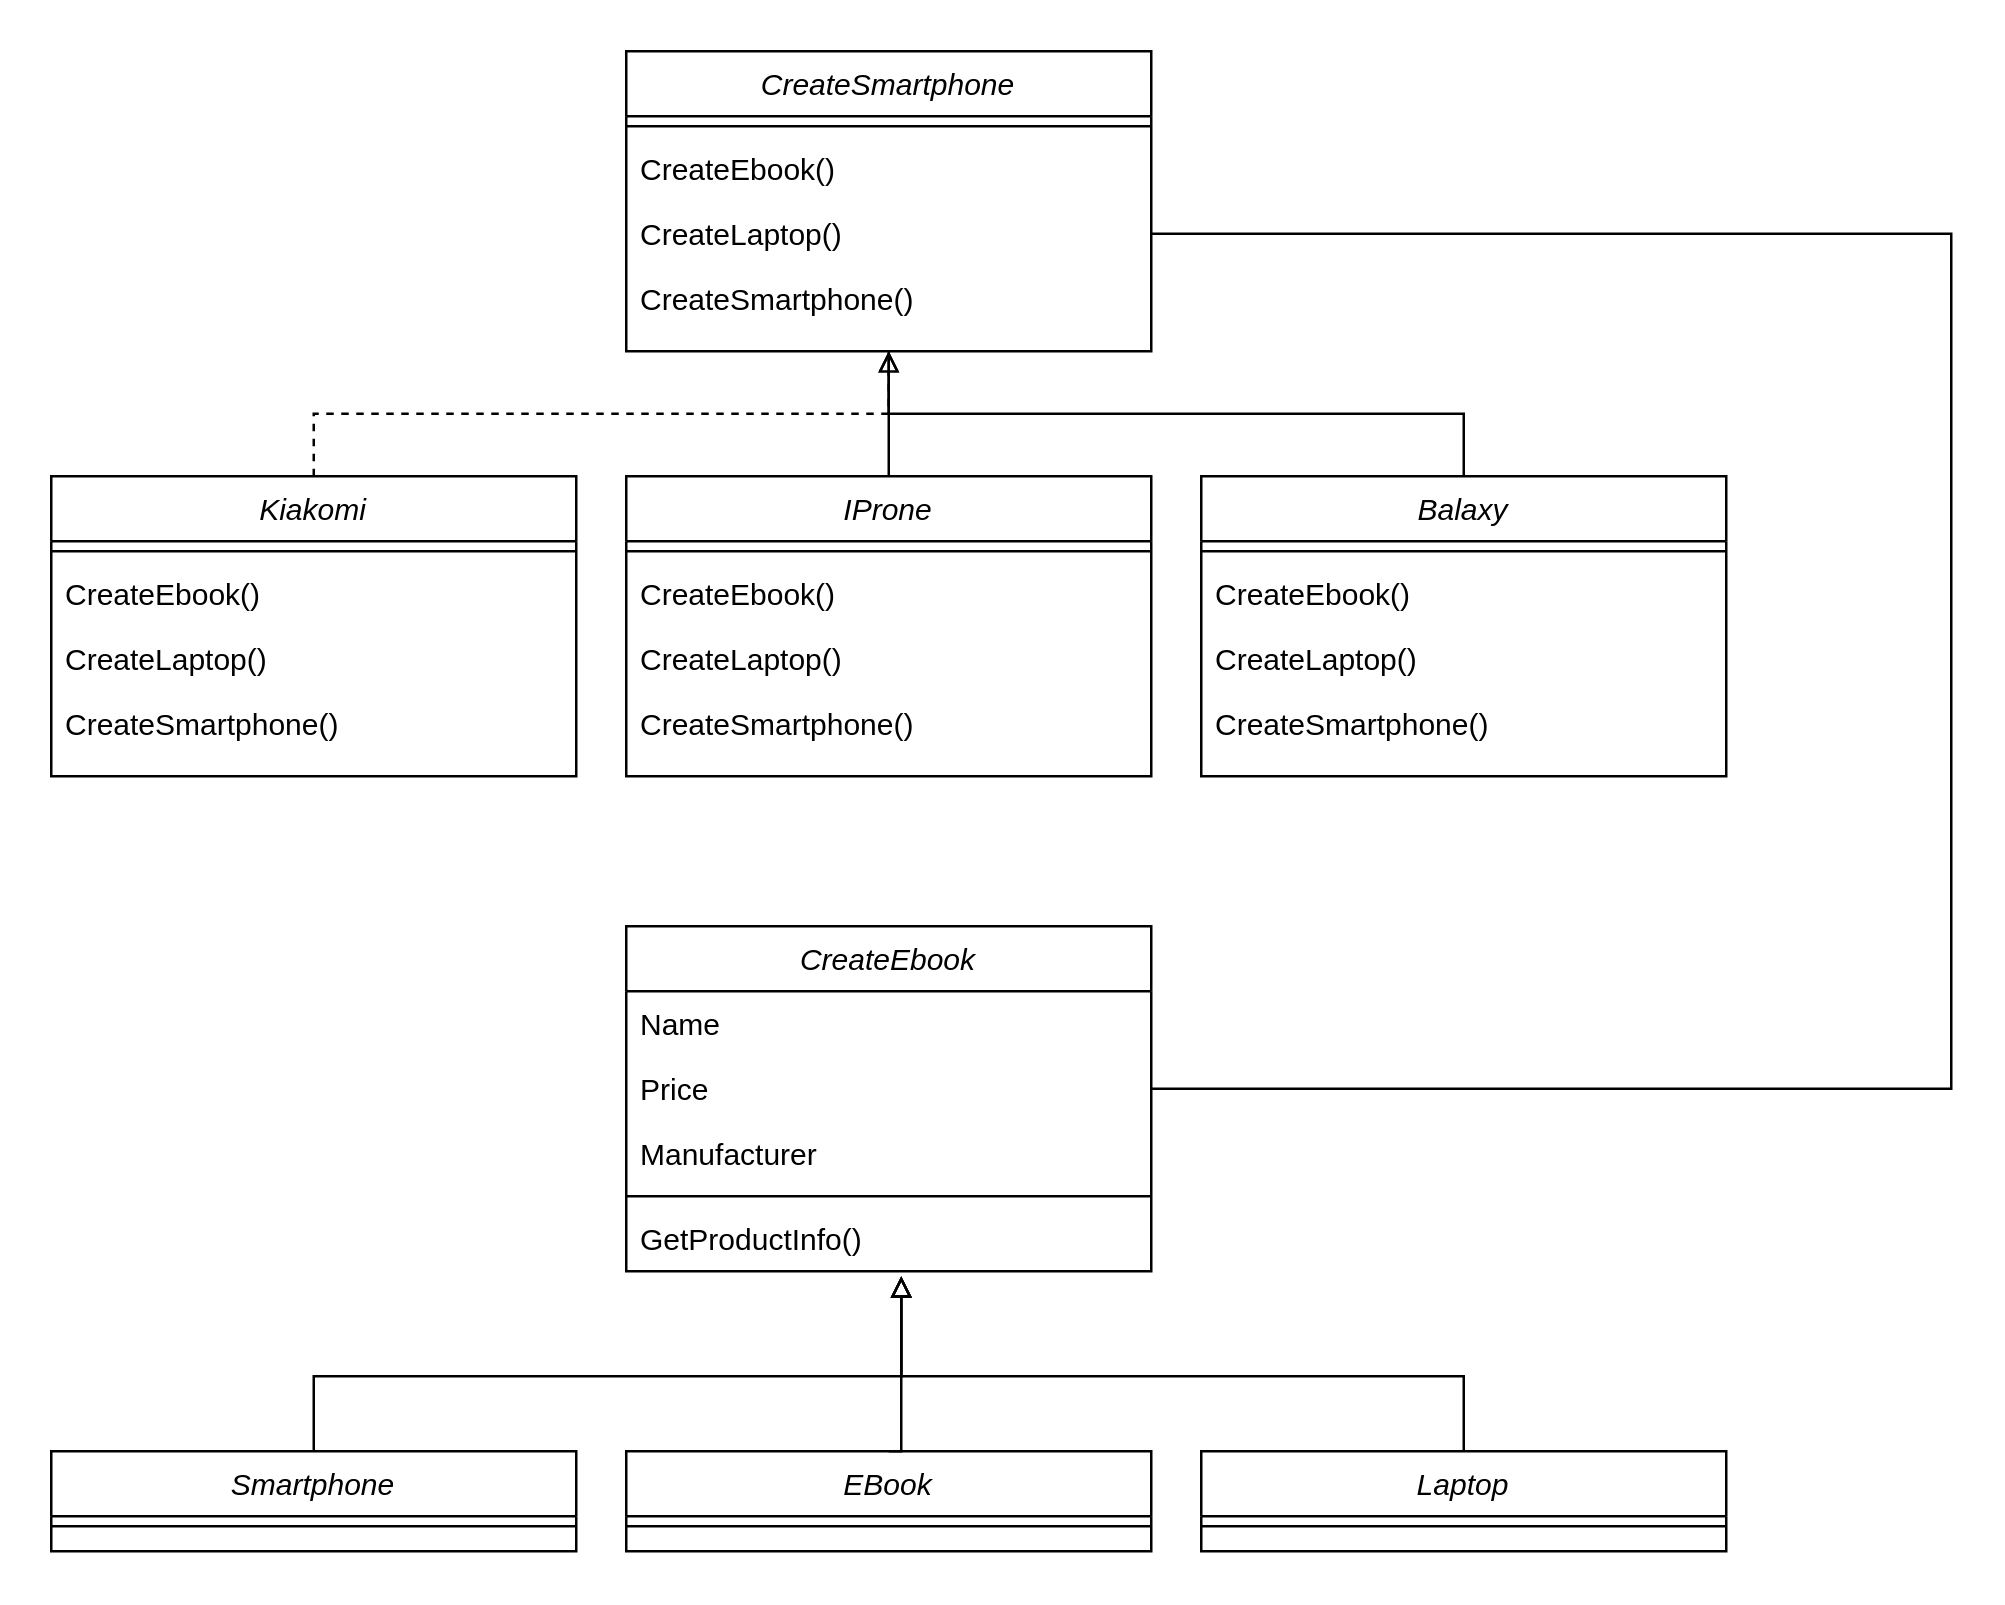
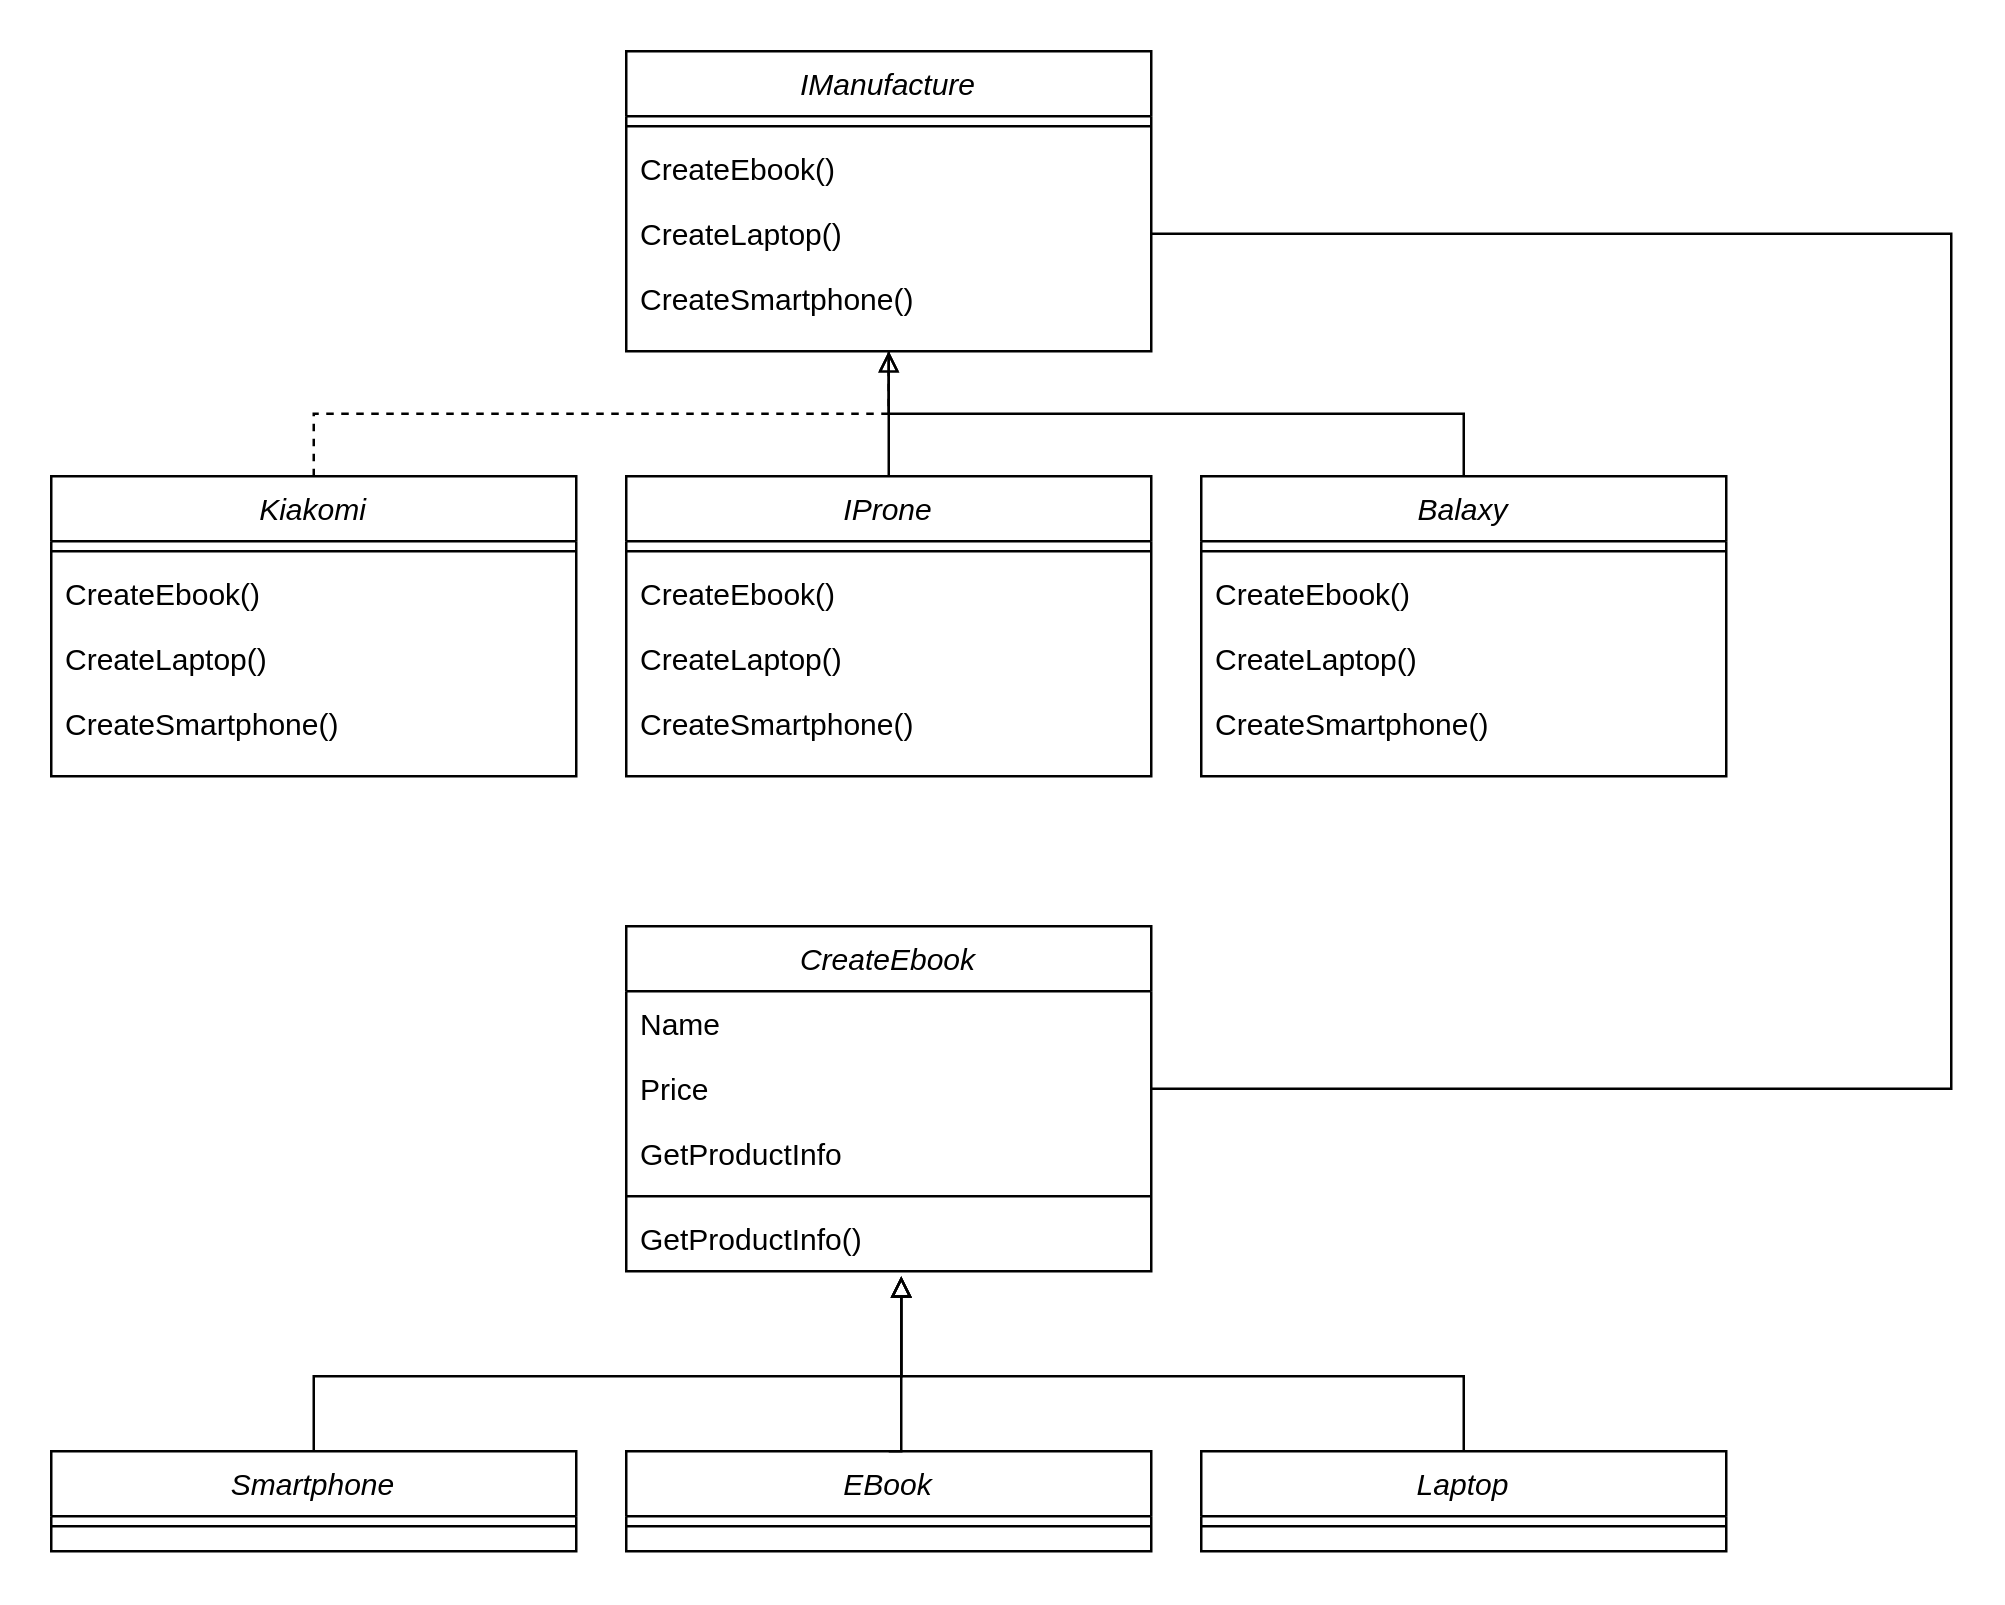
(888, 85) -> (888, 85)
(741, 1155) -> (758, 1155)
